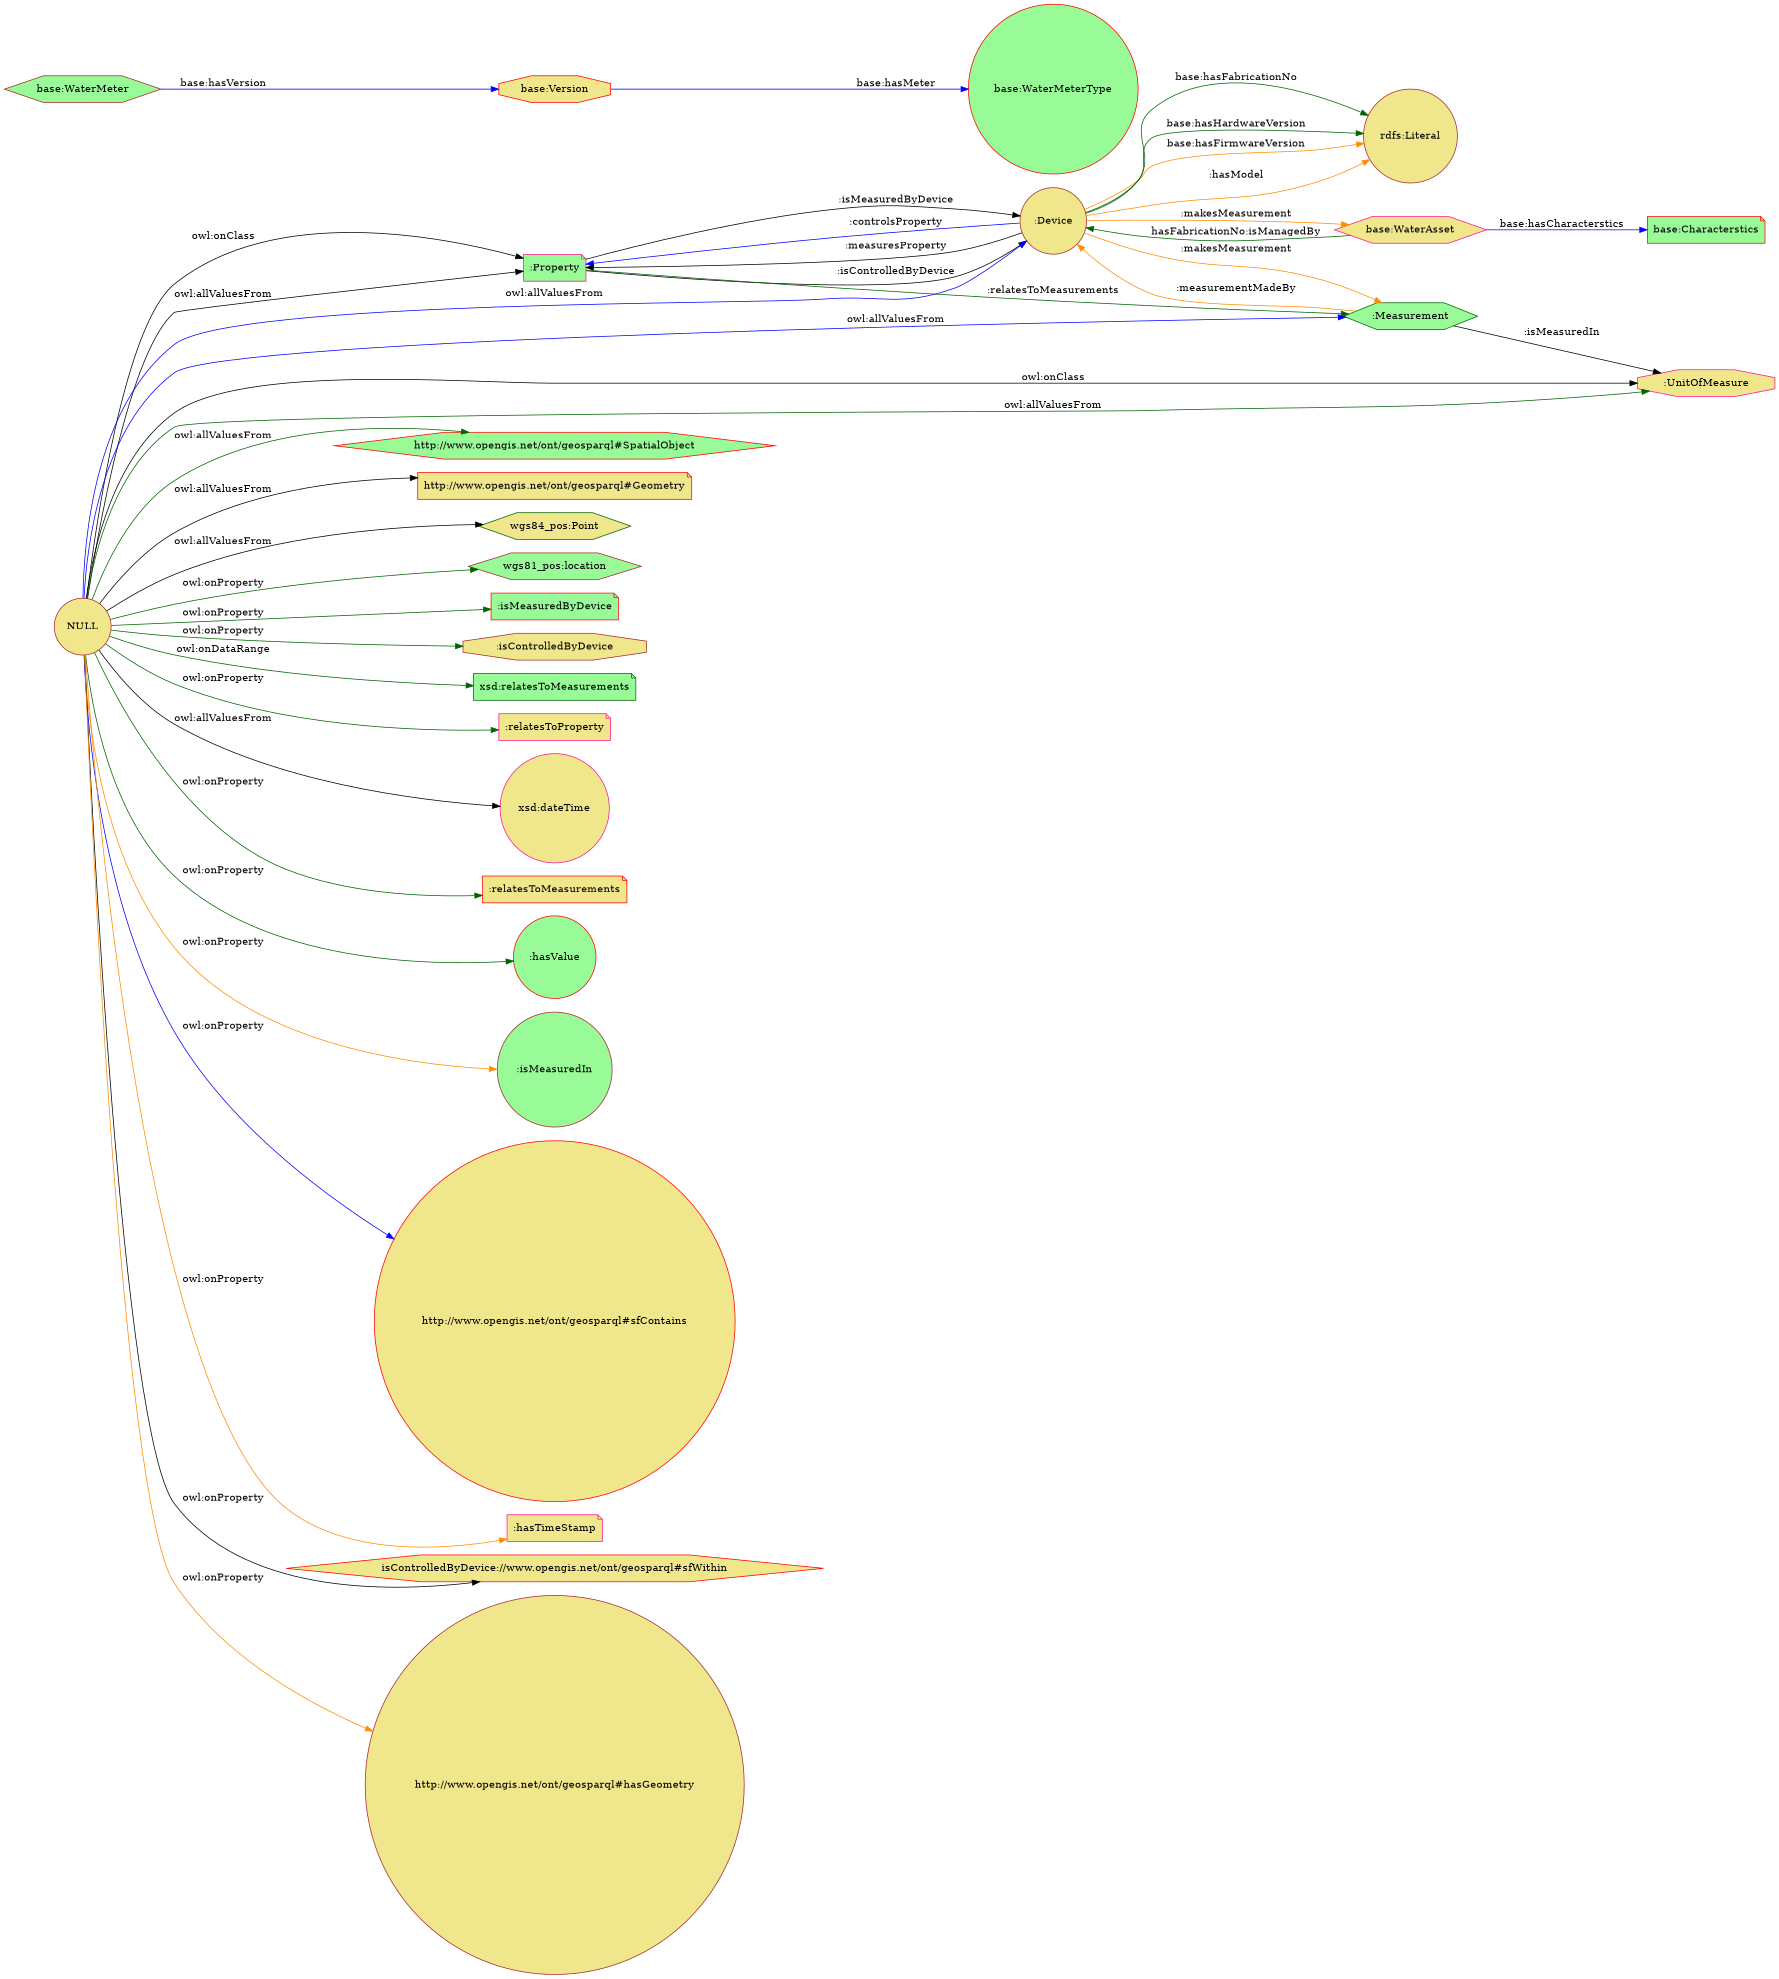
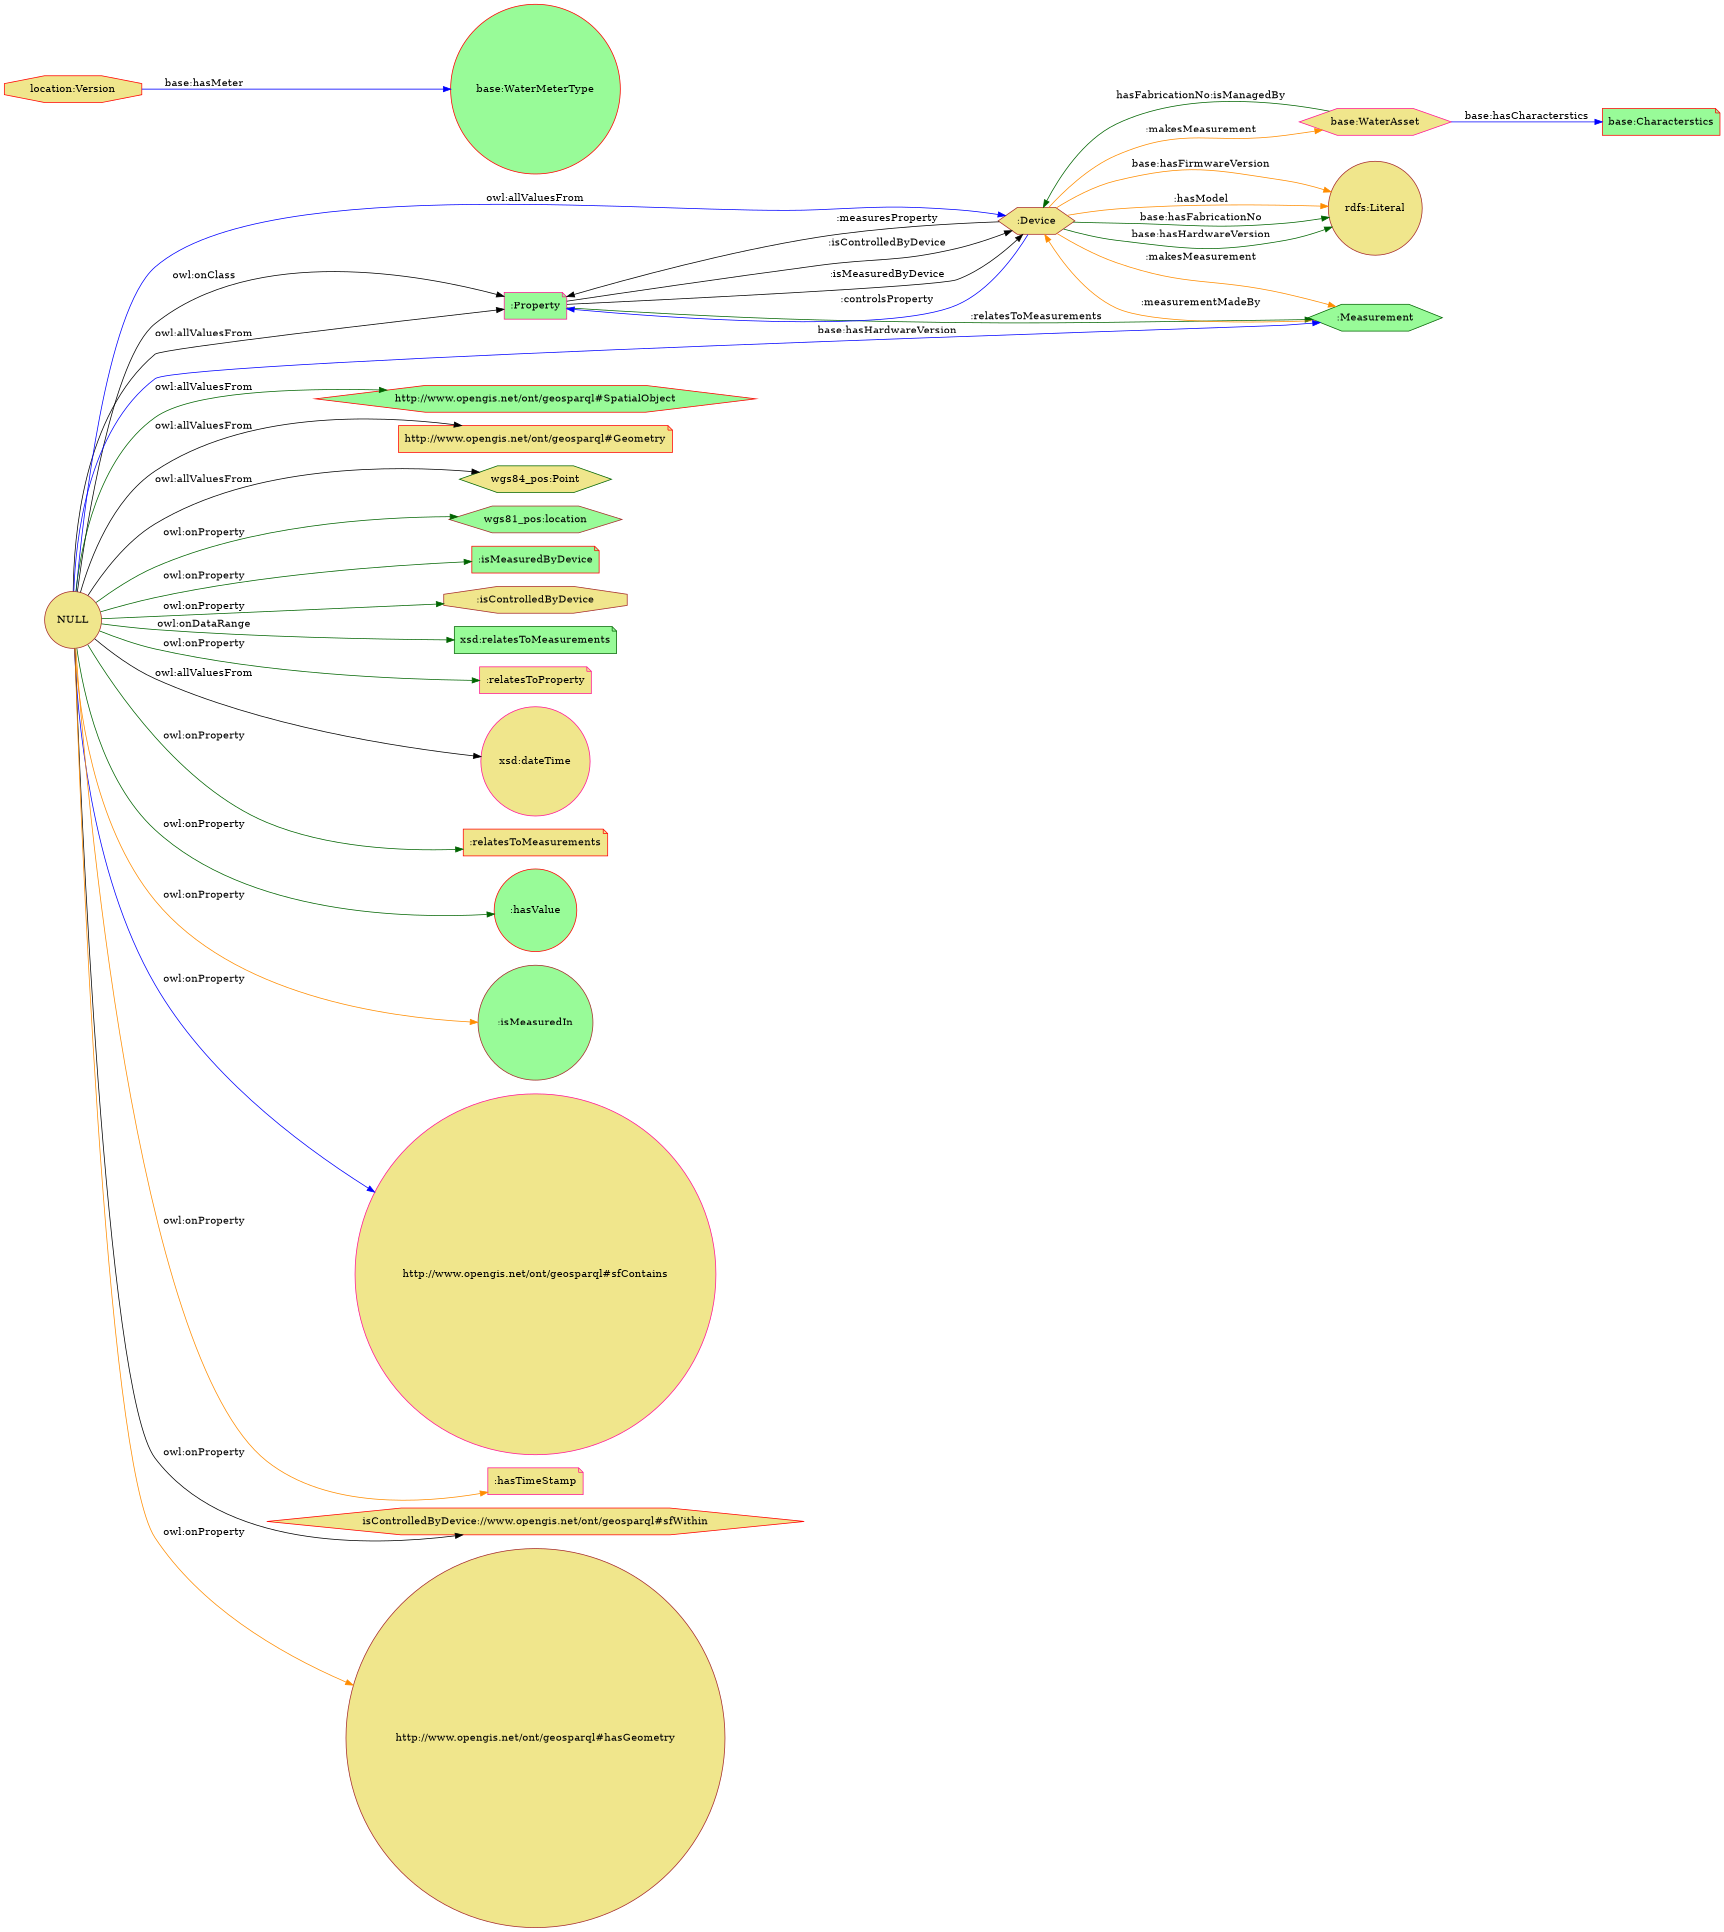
(83, 89) -> none
(555, 89) -> (73, 89)
(1053, 221) -> (1036, 221)
(896, 320) -> (887, 331)
(1706, 383) -> none
(555, 1321) -> (535, 1274)
